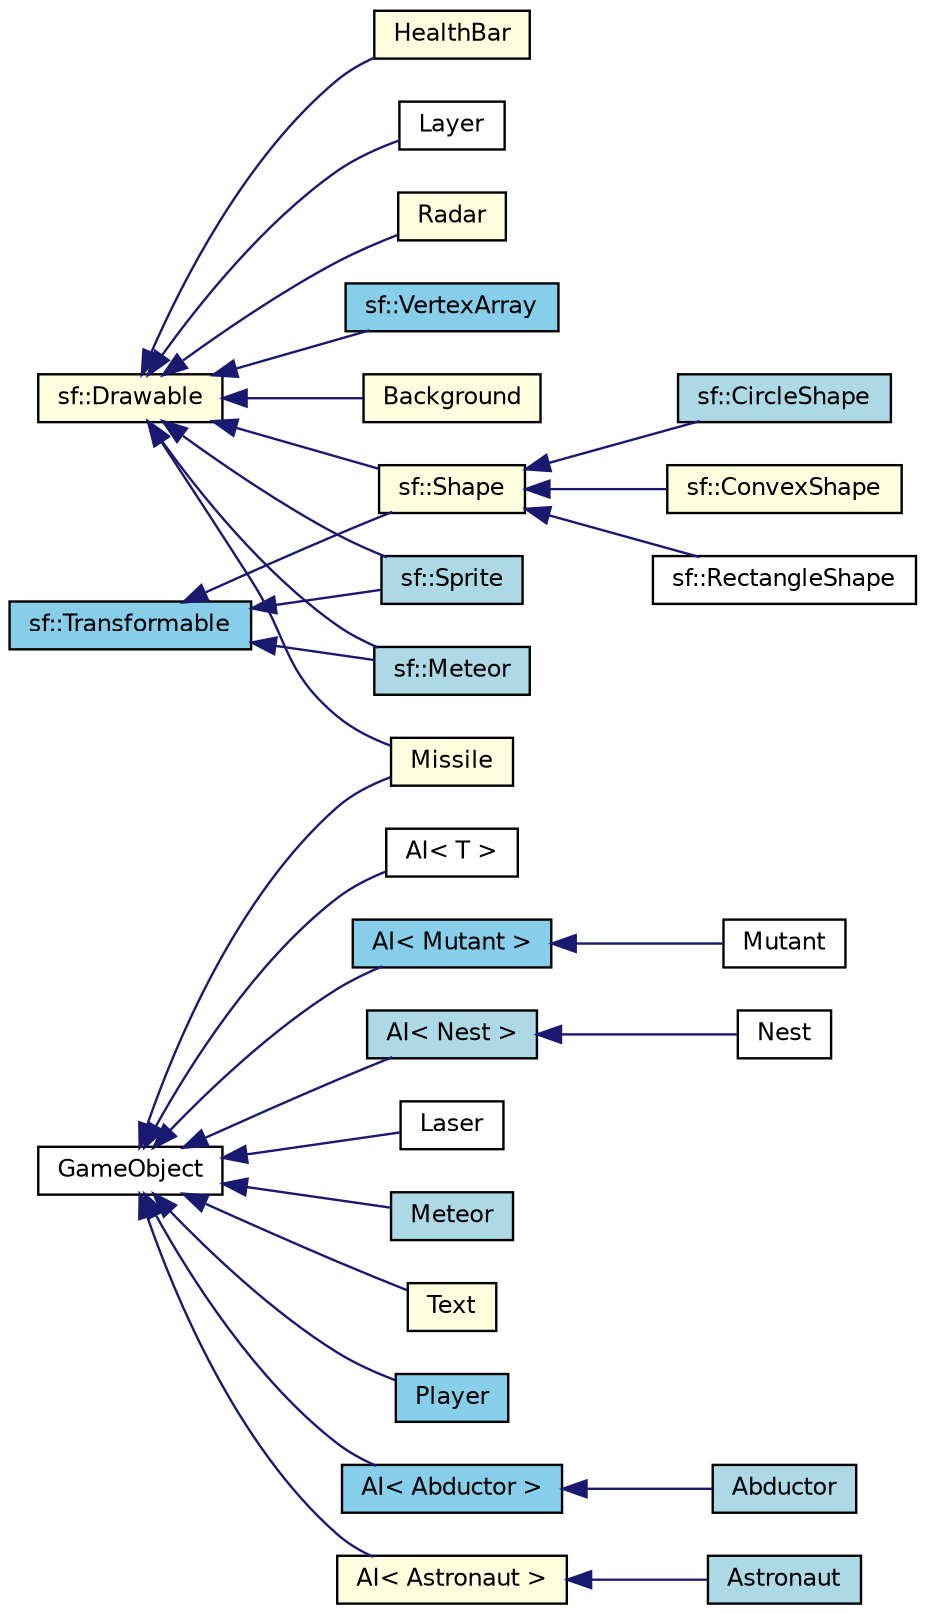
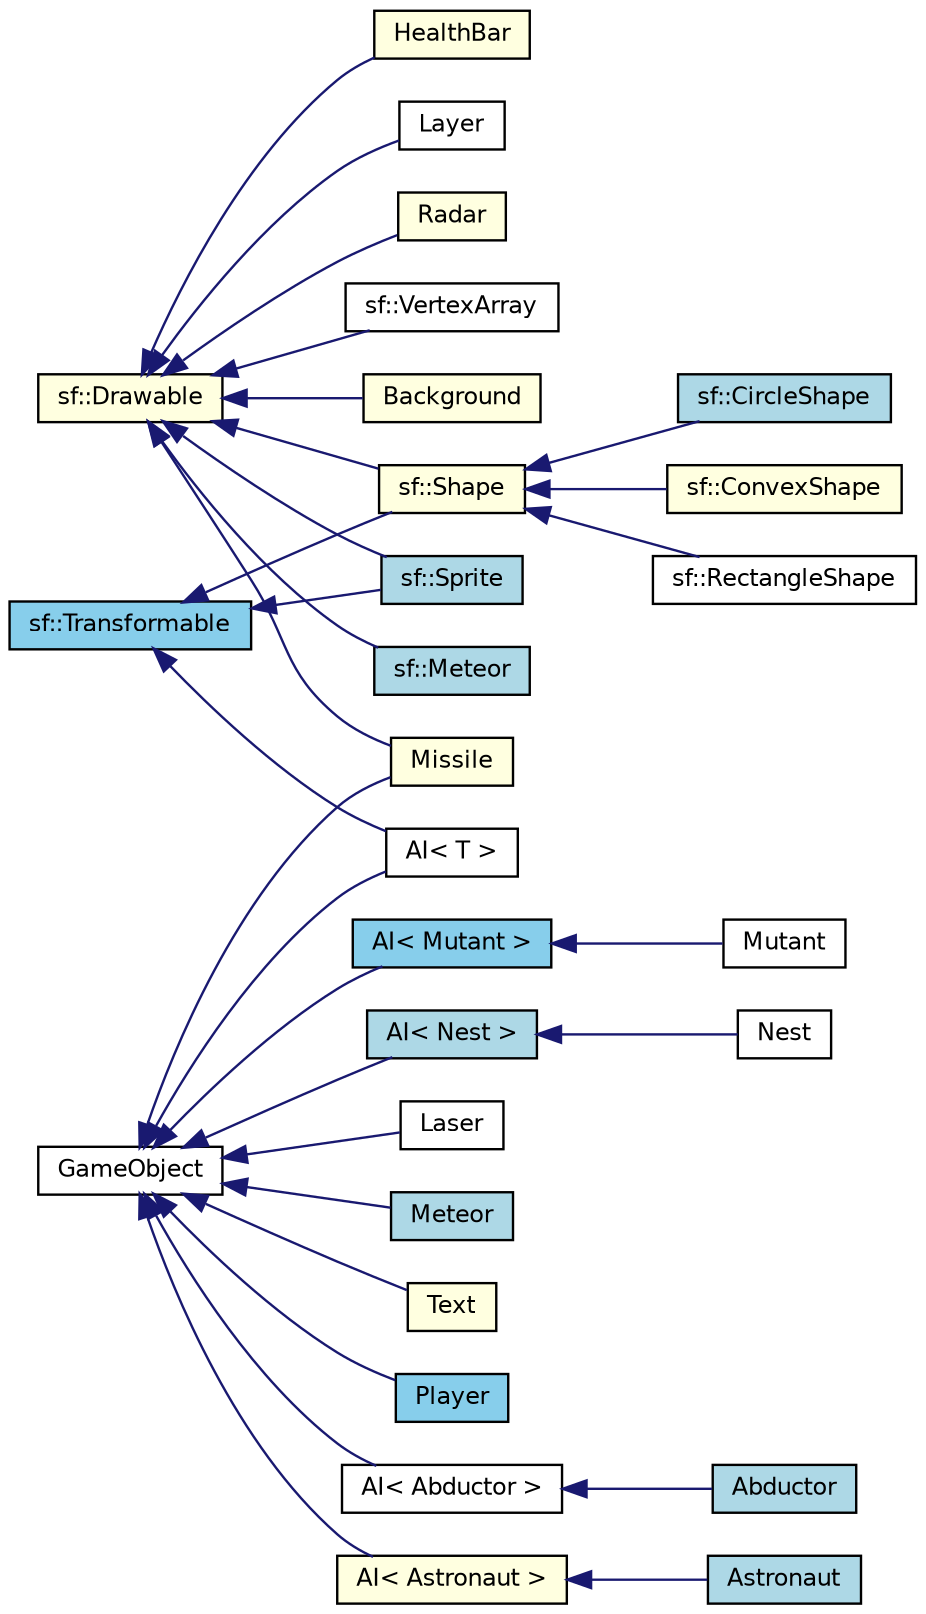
(452, 307) -> (452, 307)
(325, 653) -> (271, 759)
(452, 1489) -> (452, 1489)
